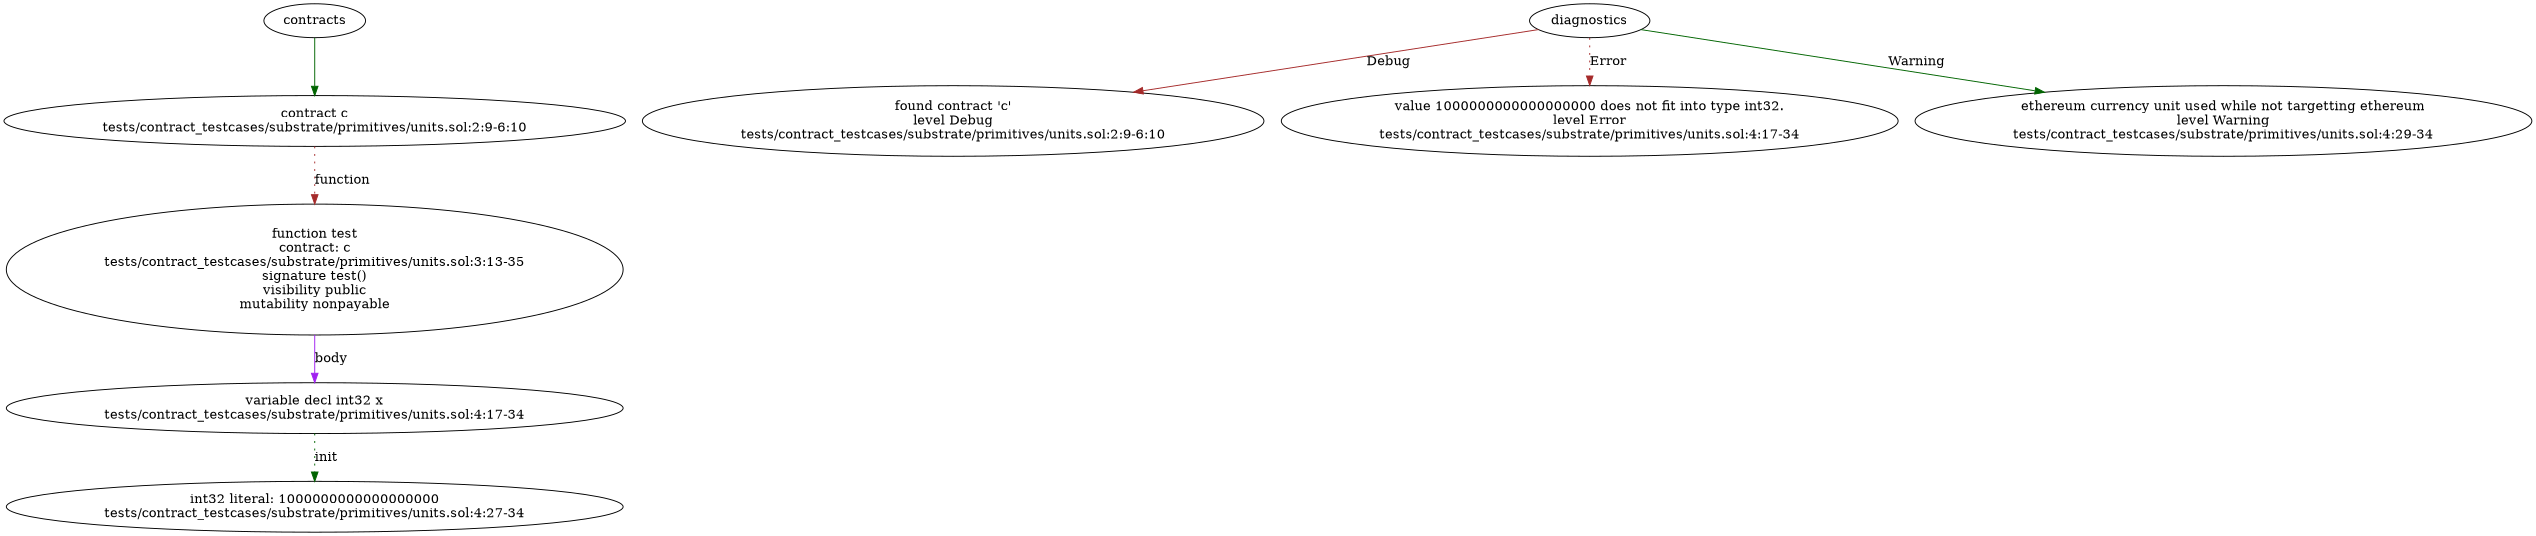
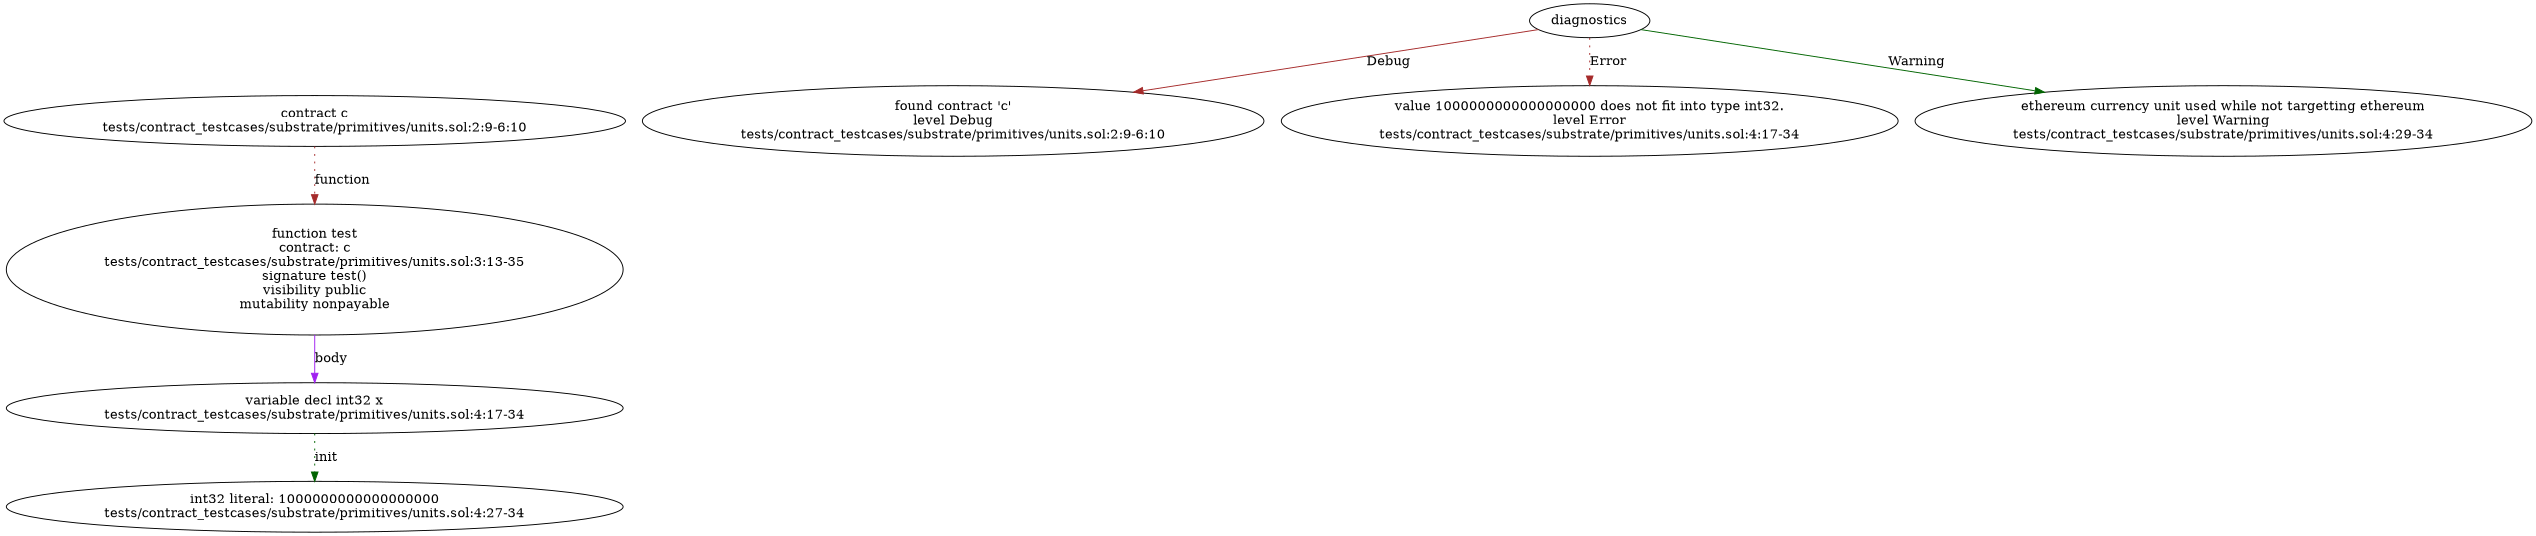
(315, 21) -> none
